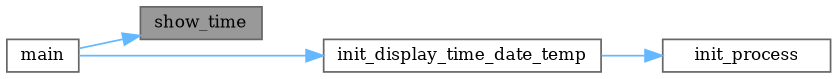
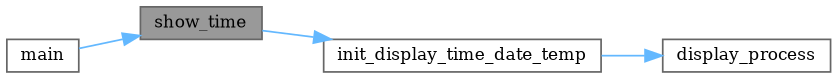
(192, 56) -> (288, 34)
(747, 56) -> (747, 56)
